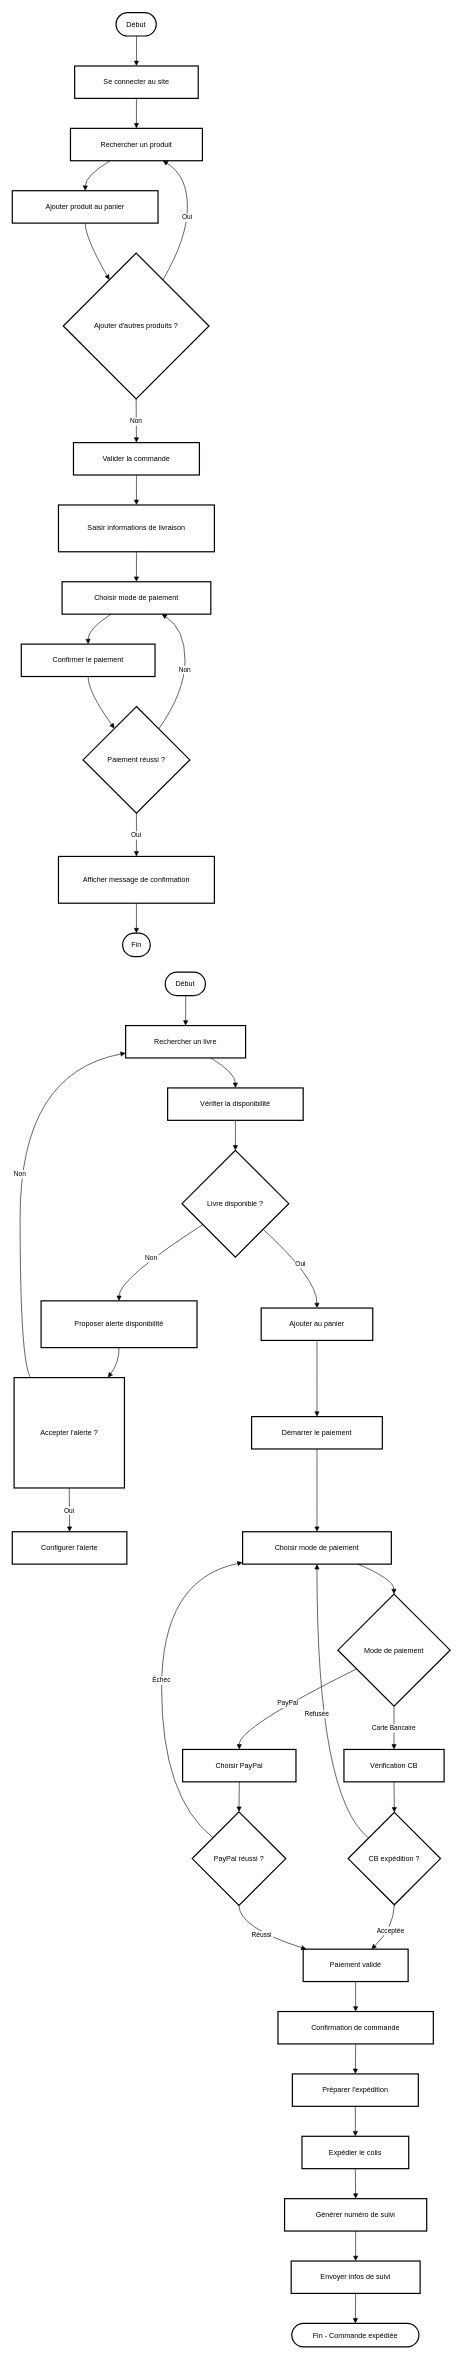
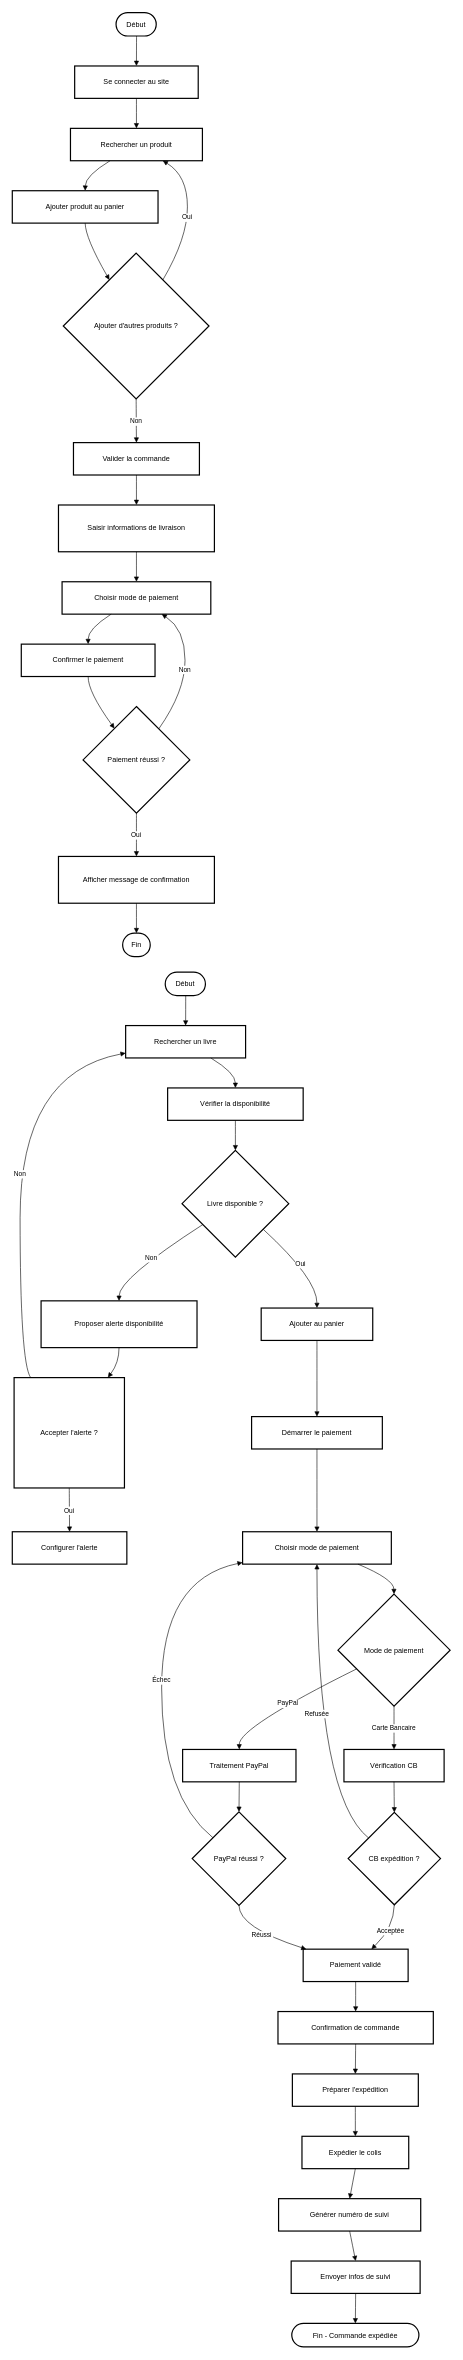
(239, 1766) -> (239, 1766)
(356, 2216) -> (350, 2216)
